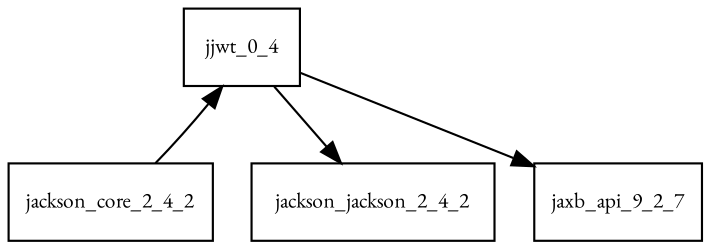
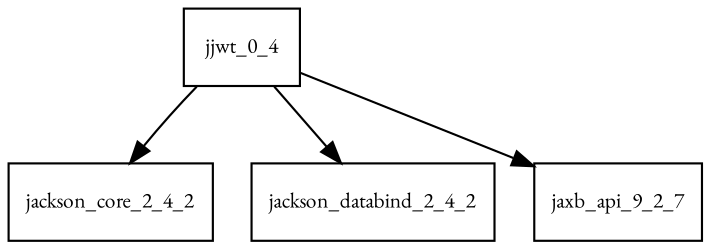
(183, 134) -> (170, 116)
(373, 202) -> (373, 202)
